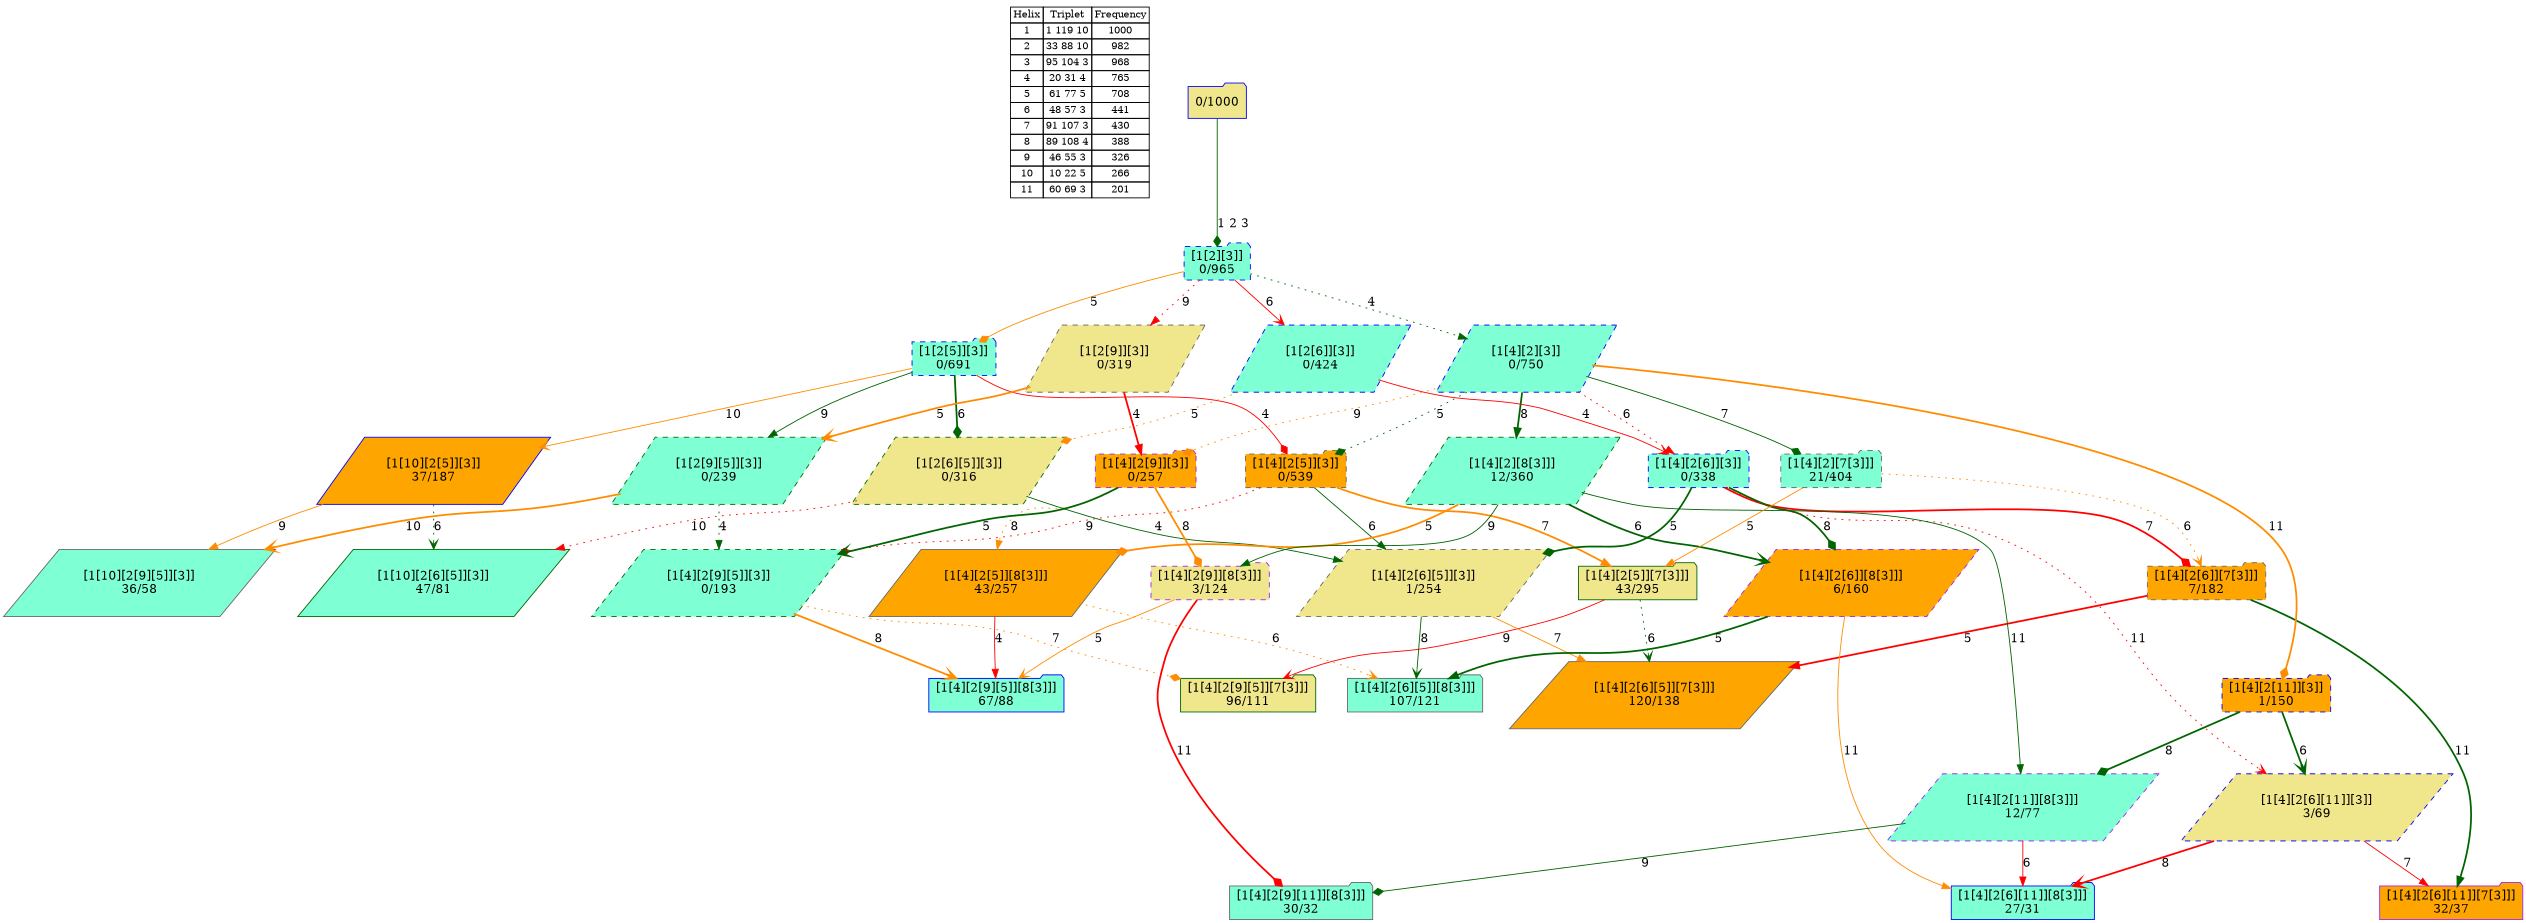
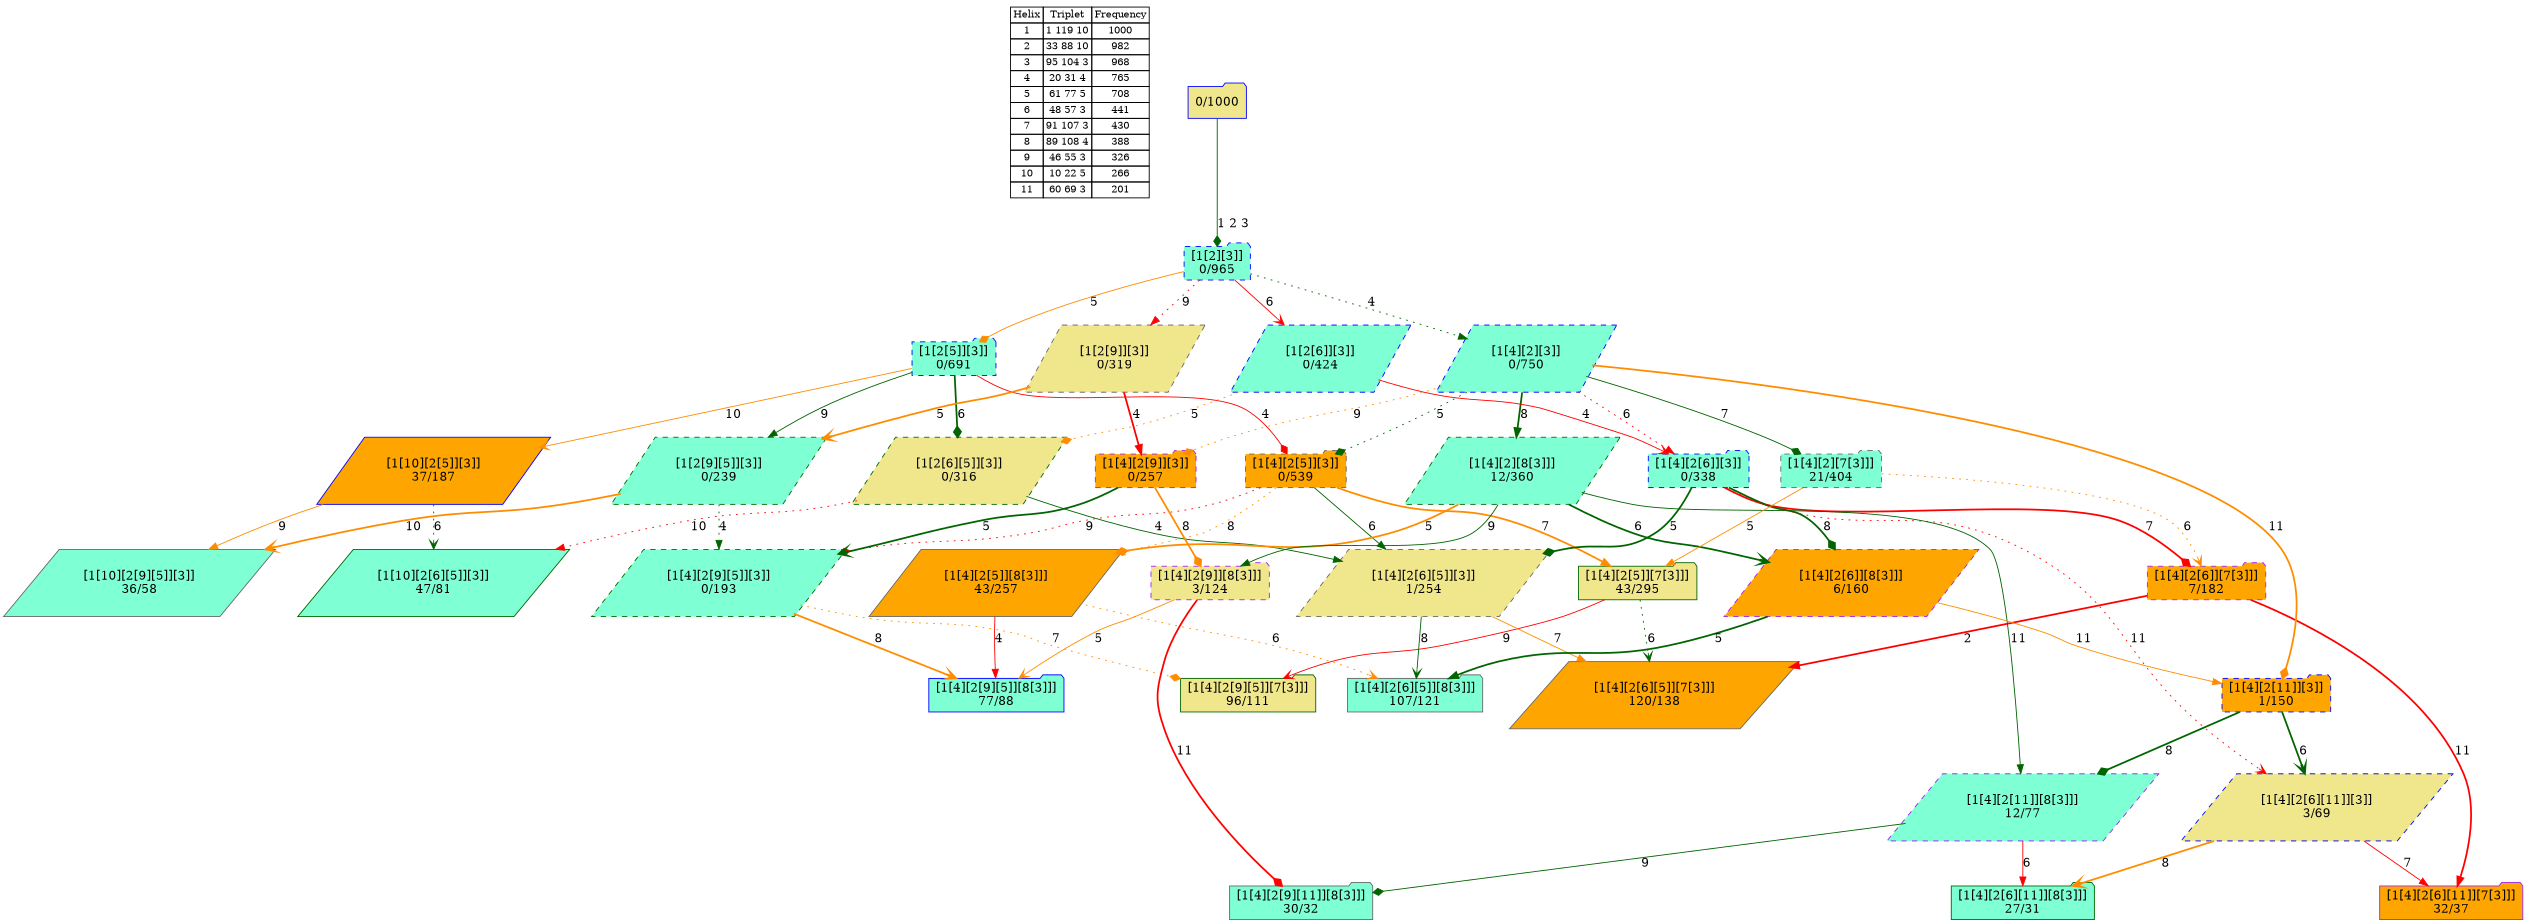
(1035, 508) -> (1206, 532)
(2207, 583) -> (2207, 583)
(1970, 639) -> (1970, 639)
(996, 695) -> (996, 695)
(2413, 702) -> (2413, 702)
(1846, 772) -> (2073, 645)
(2148, 862) -> (2148, 862)
(2023, 903) -> (2023, 903)
